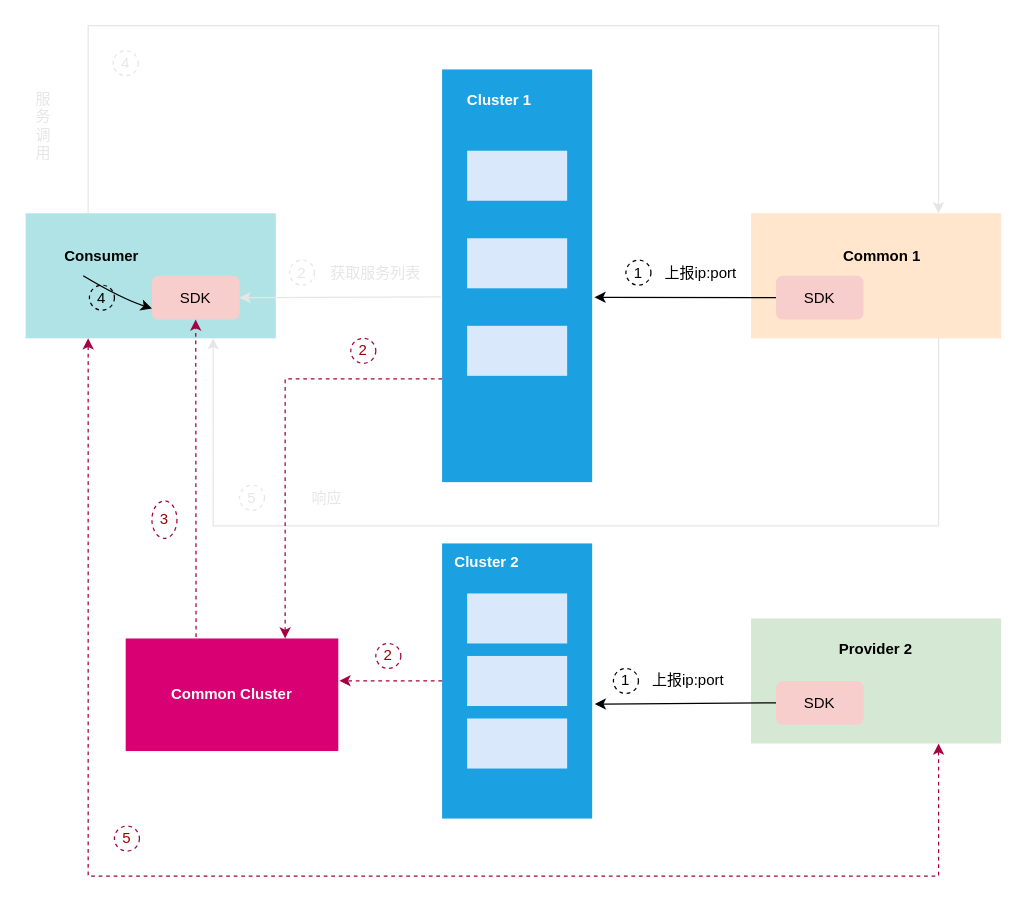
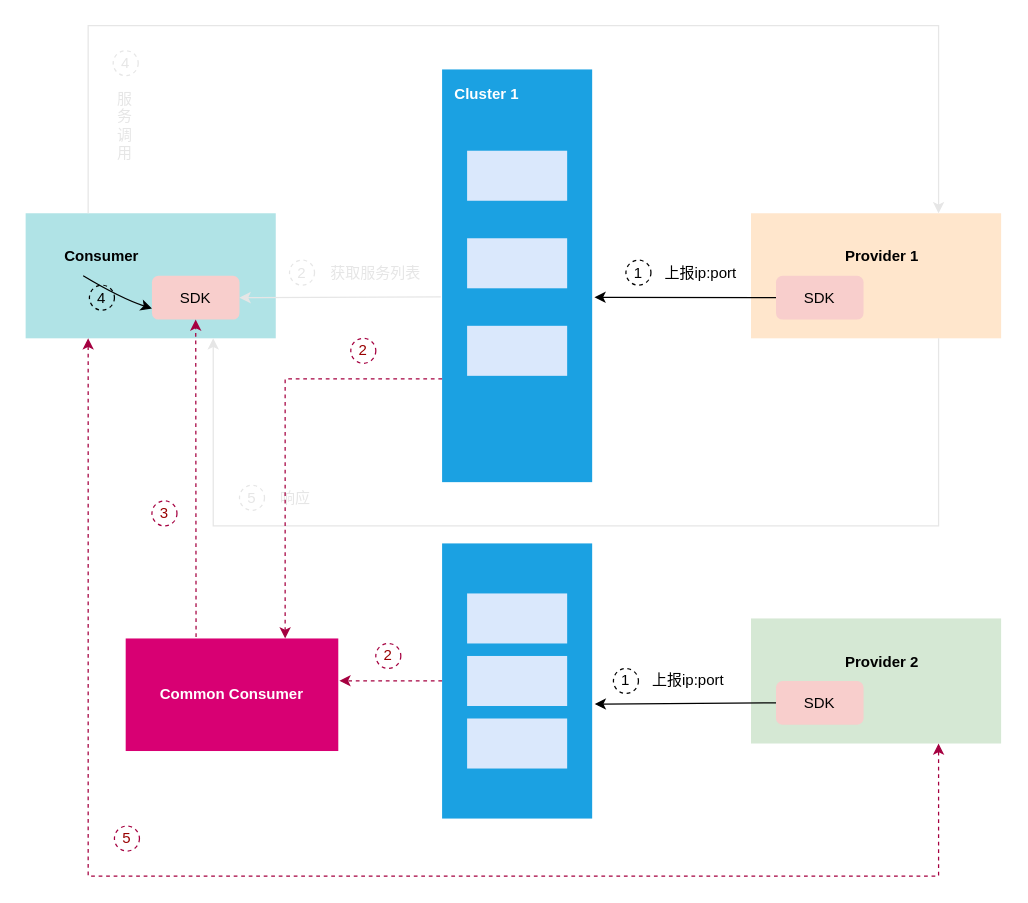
(499, 101) -> (487, 94)
(44, 126) -> (125, 126)
(882, 257) -> (882, 257)
(327, 498) -> (296, 498)
(164, 519) -> (164, 513)
(487, 562) -> none
(876, 649) -> (882, 662)
(232, 694) -> (232, 694)
